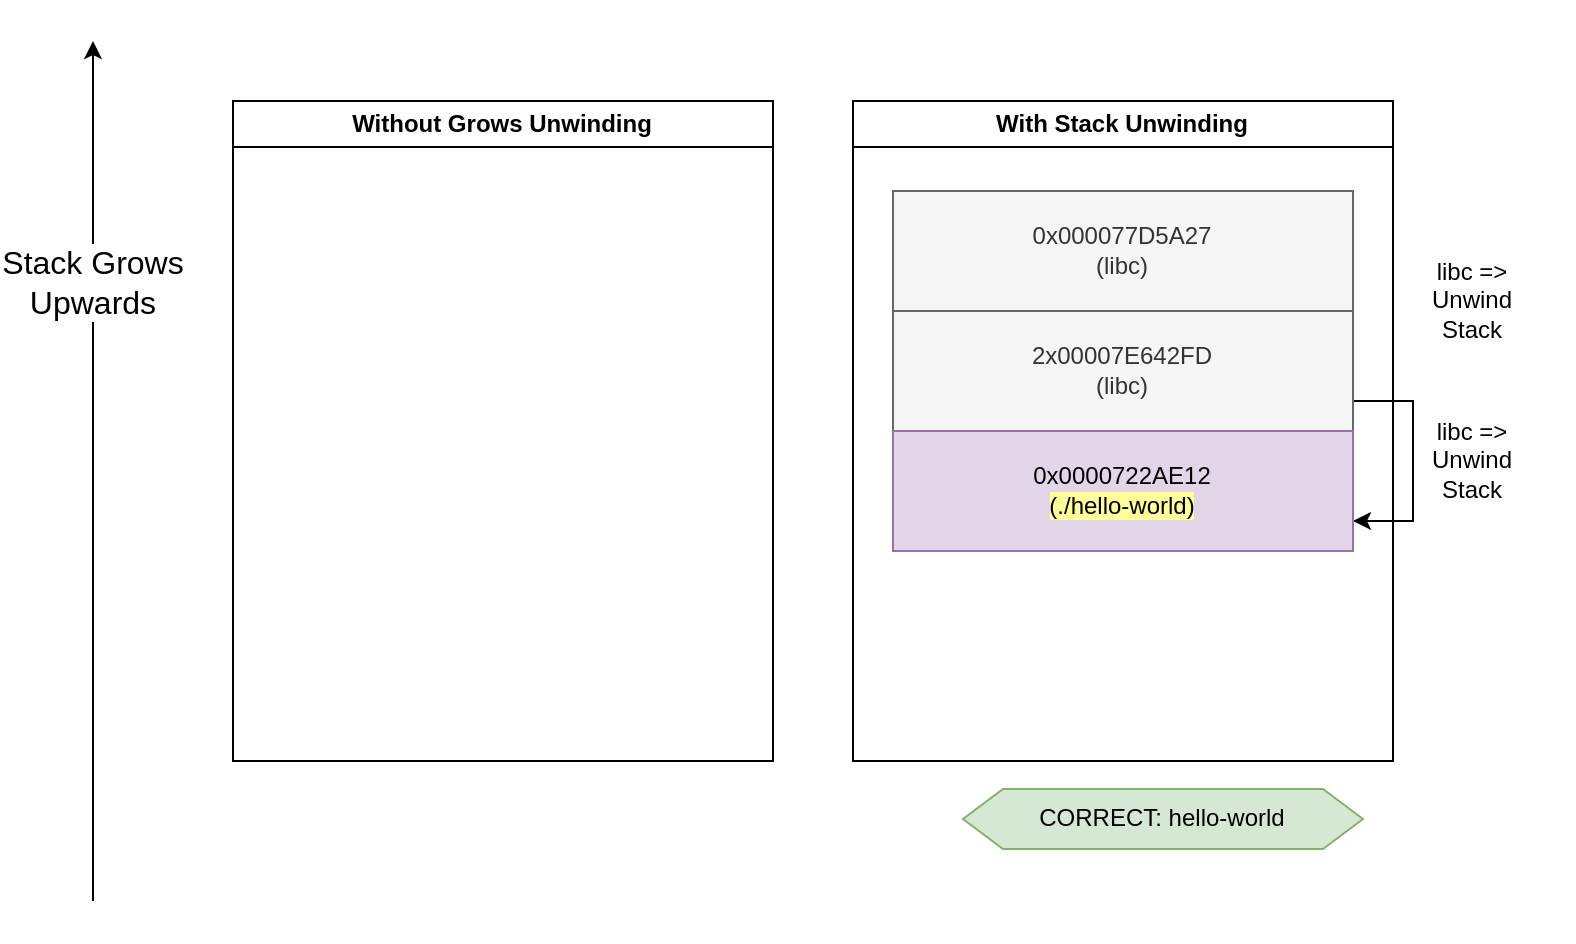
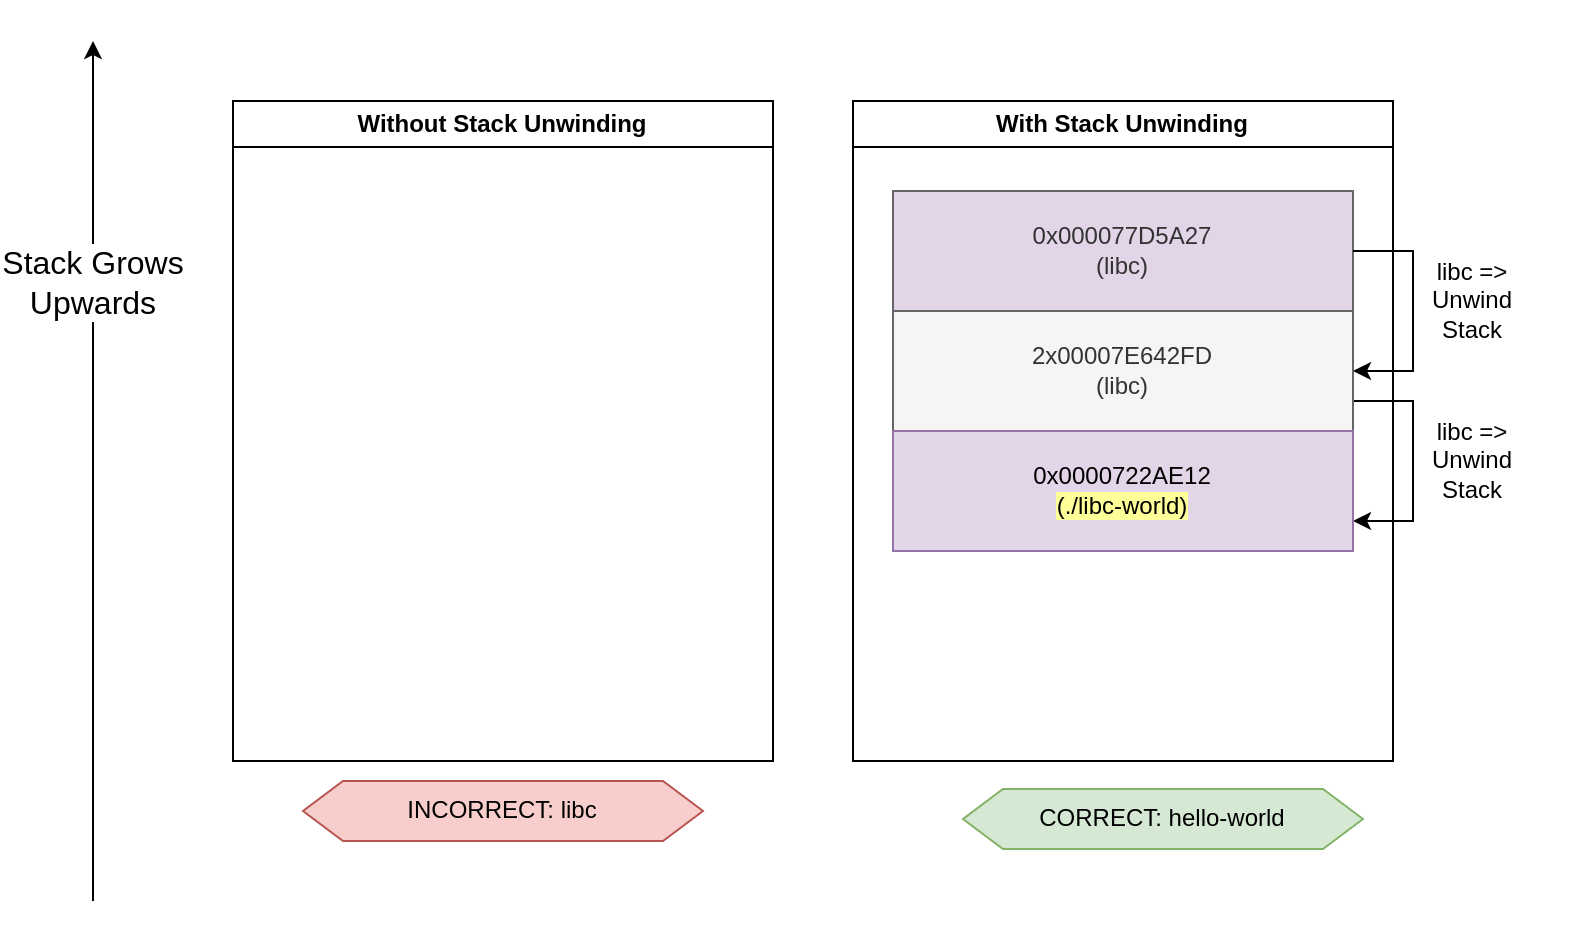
(503, 125) -> (503, 125)
(1123, 251) -> (1123, 251)
none -> (1413, 304)
(1123, 491) -> (1123, 491)
none -> (503, 811)
